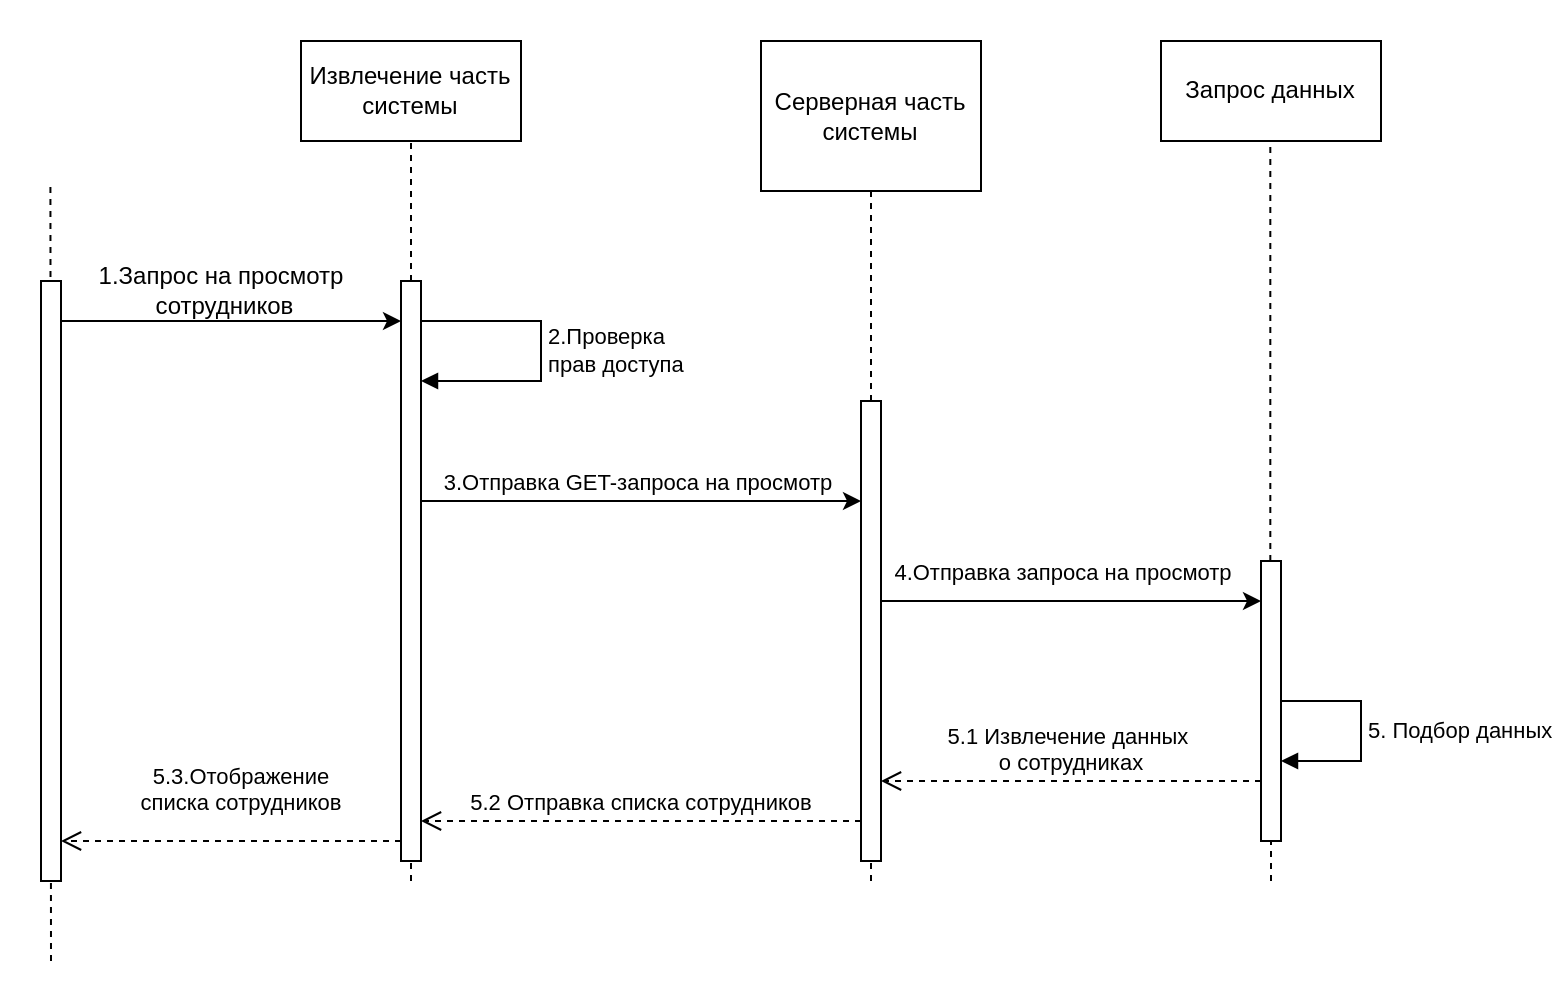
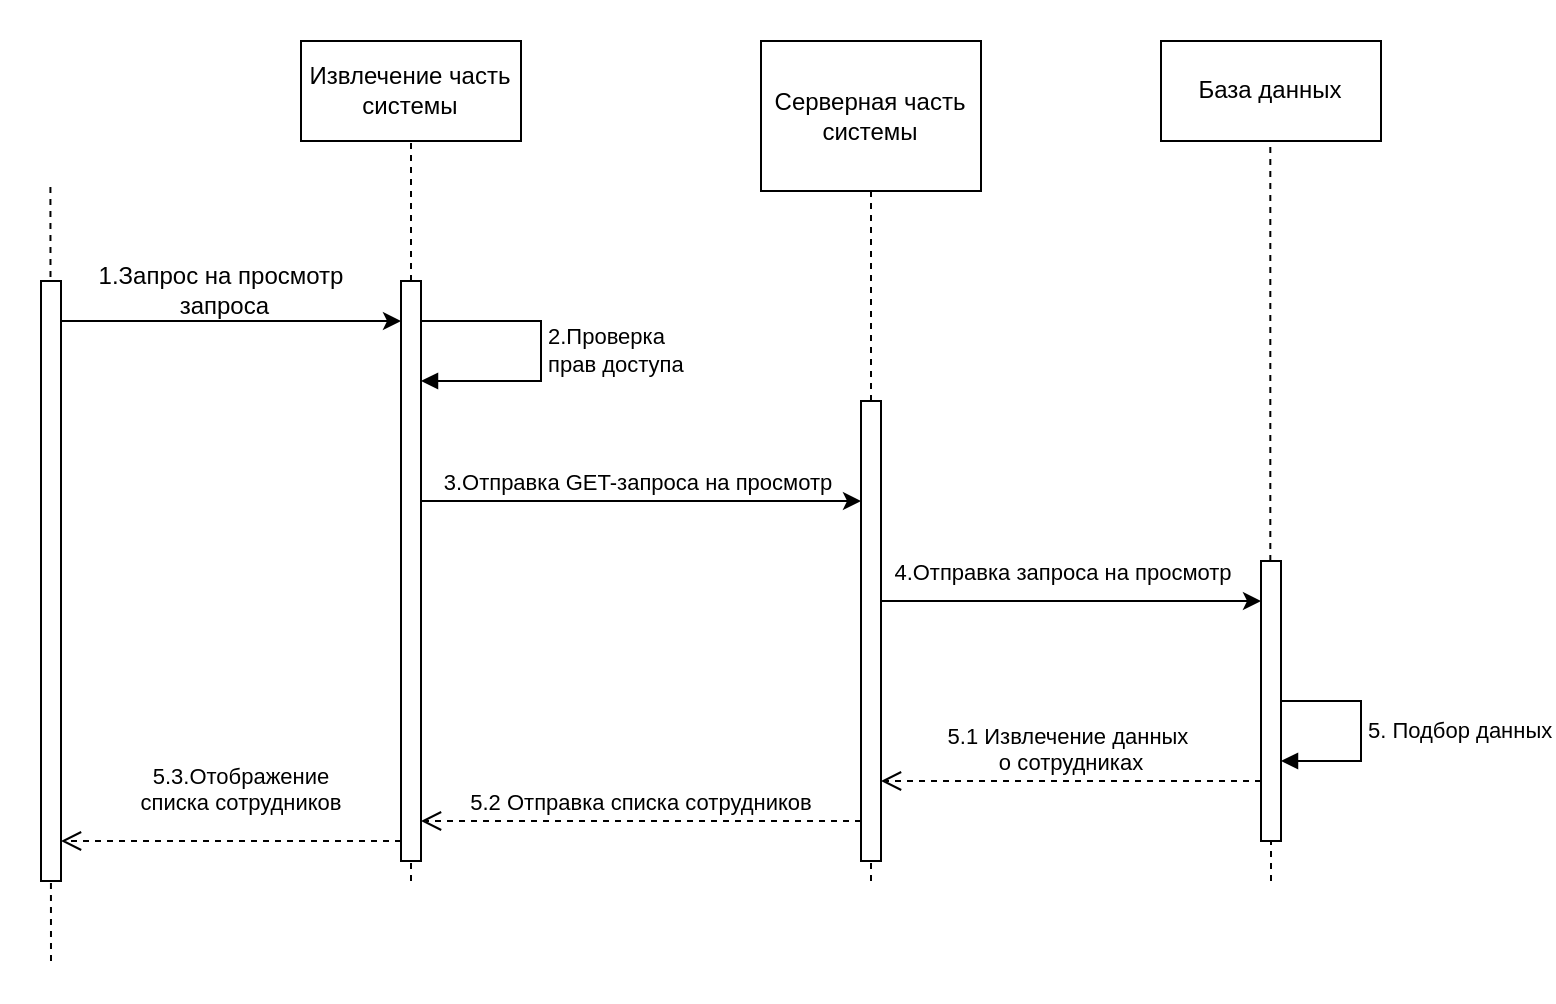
(1271, 91) -> (1271, 91)
(222, 291) -> (222, 291)
